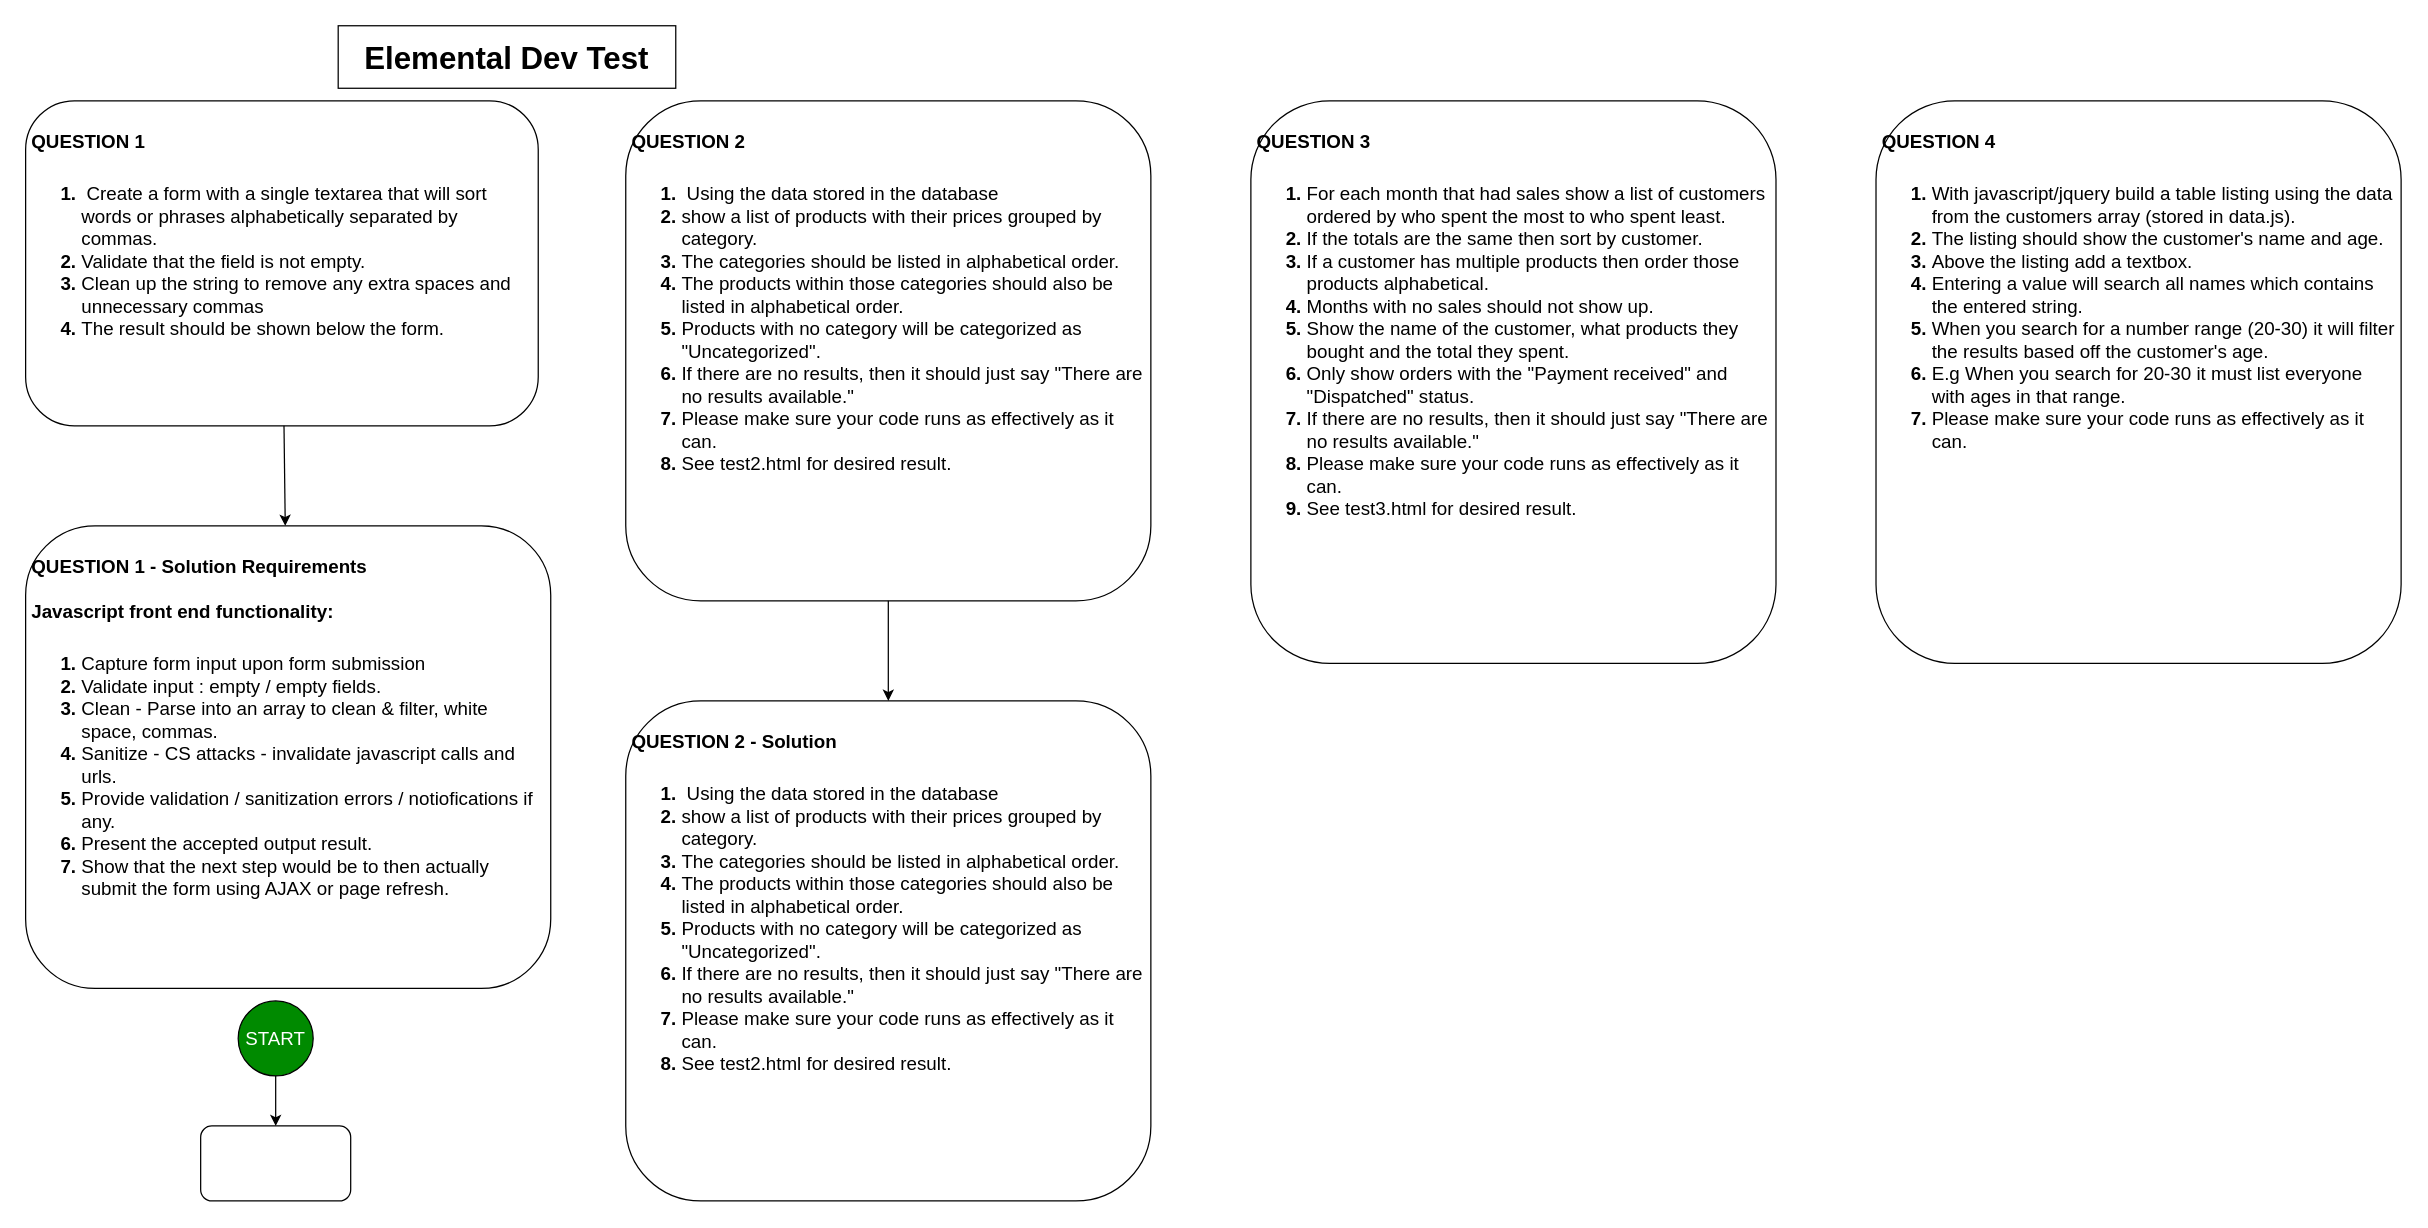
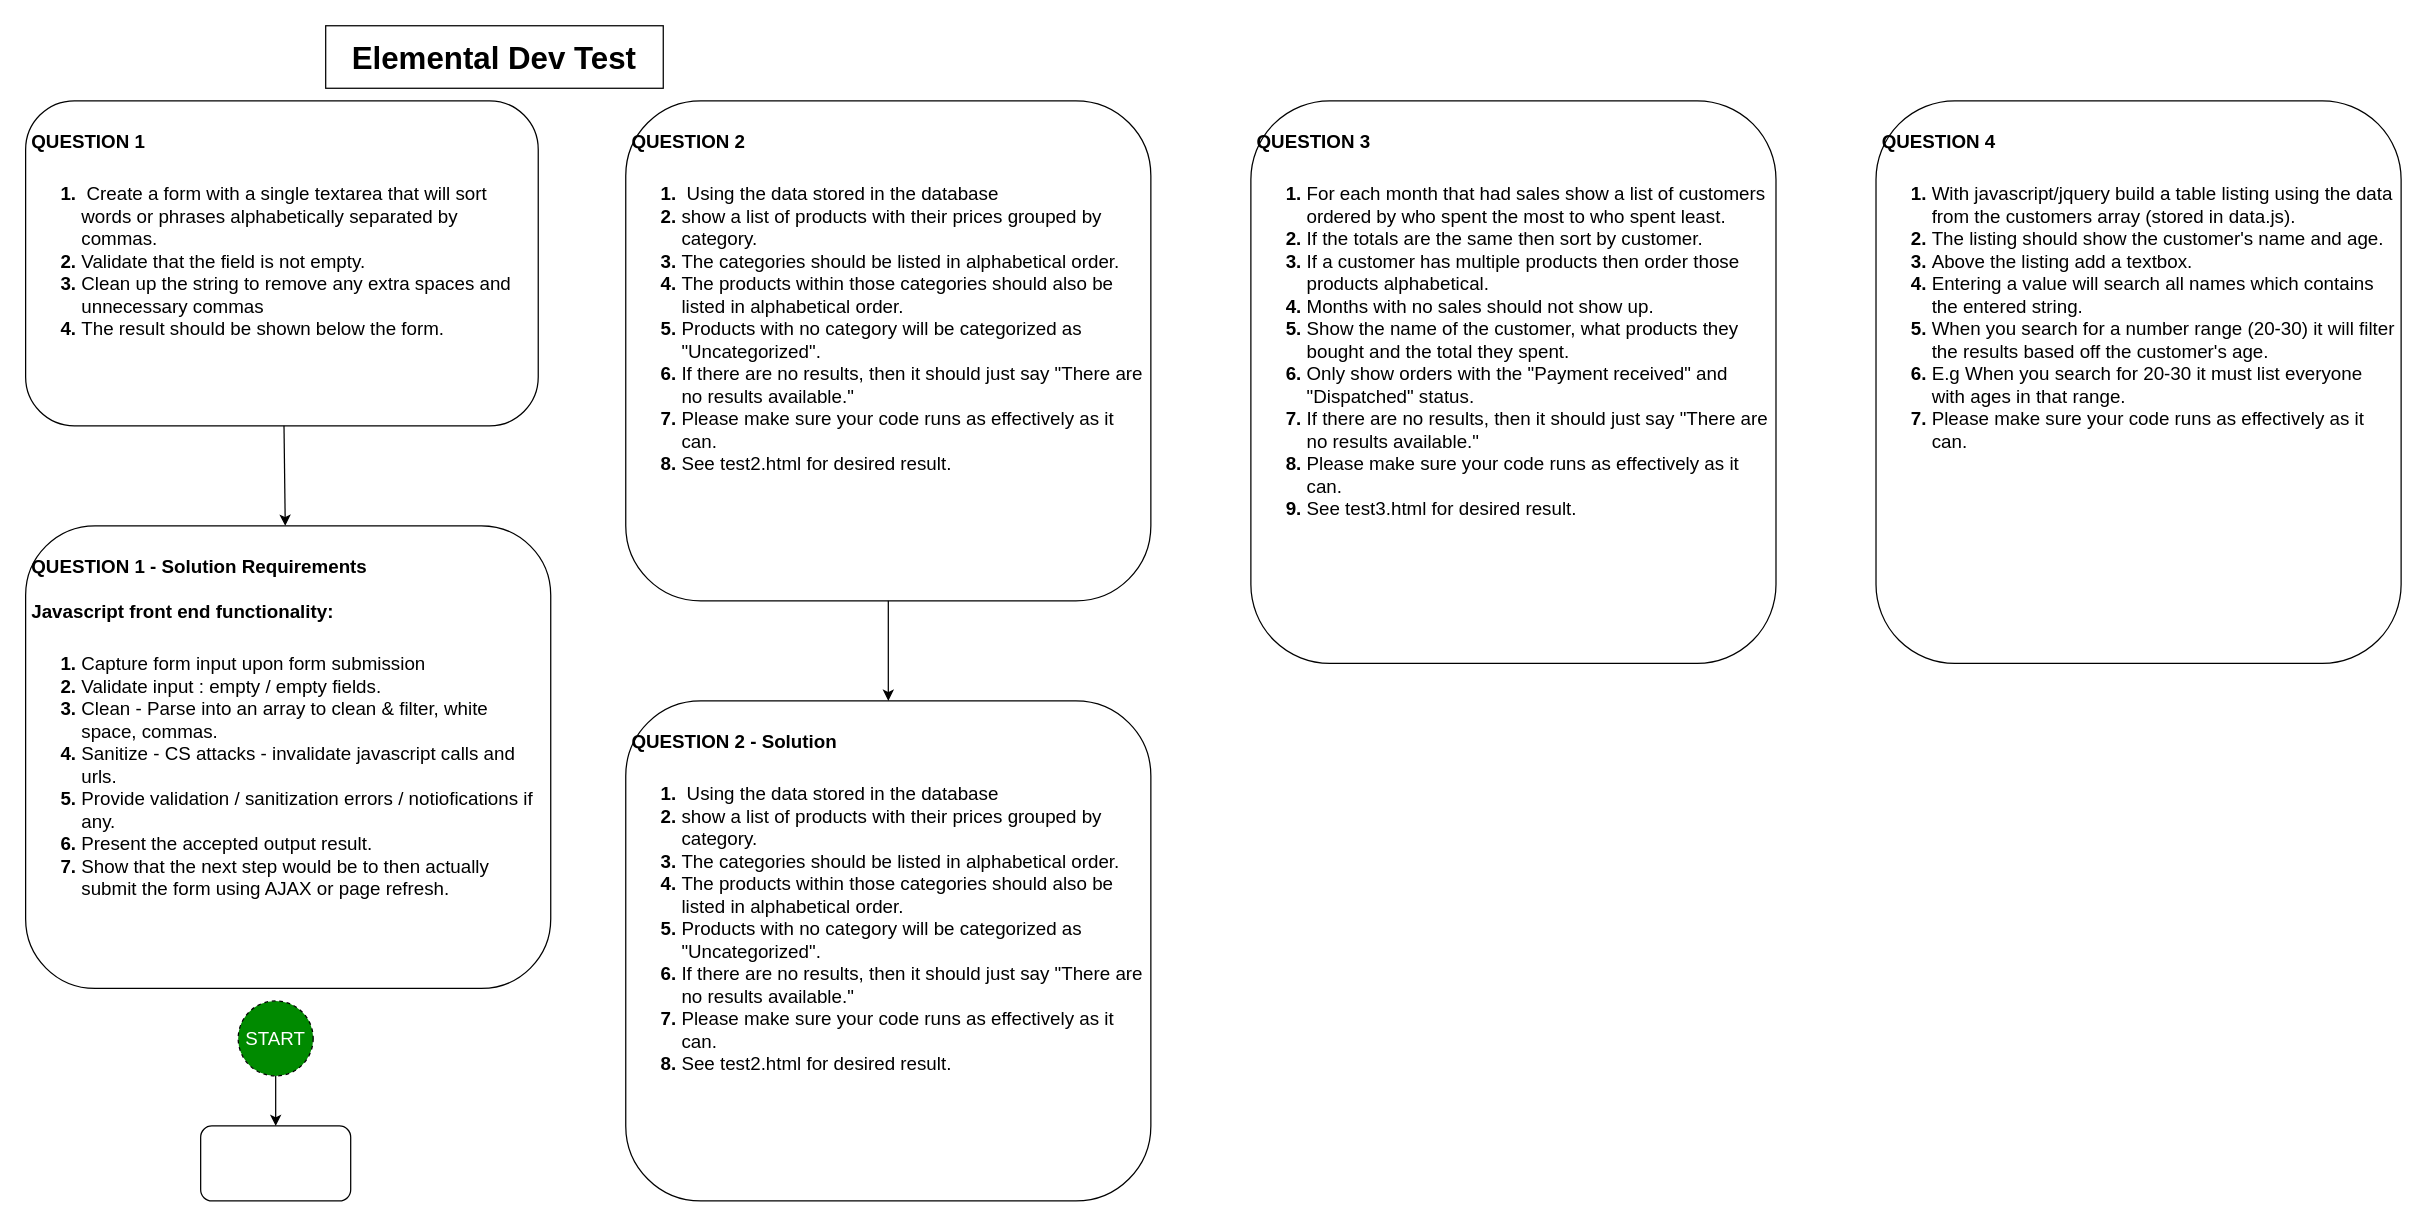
(507, 57) -> (494, 57)
(276, 1038) -> (276, 1038)
